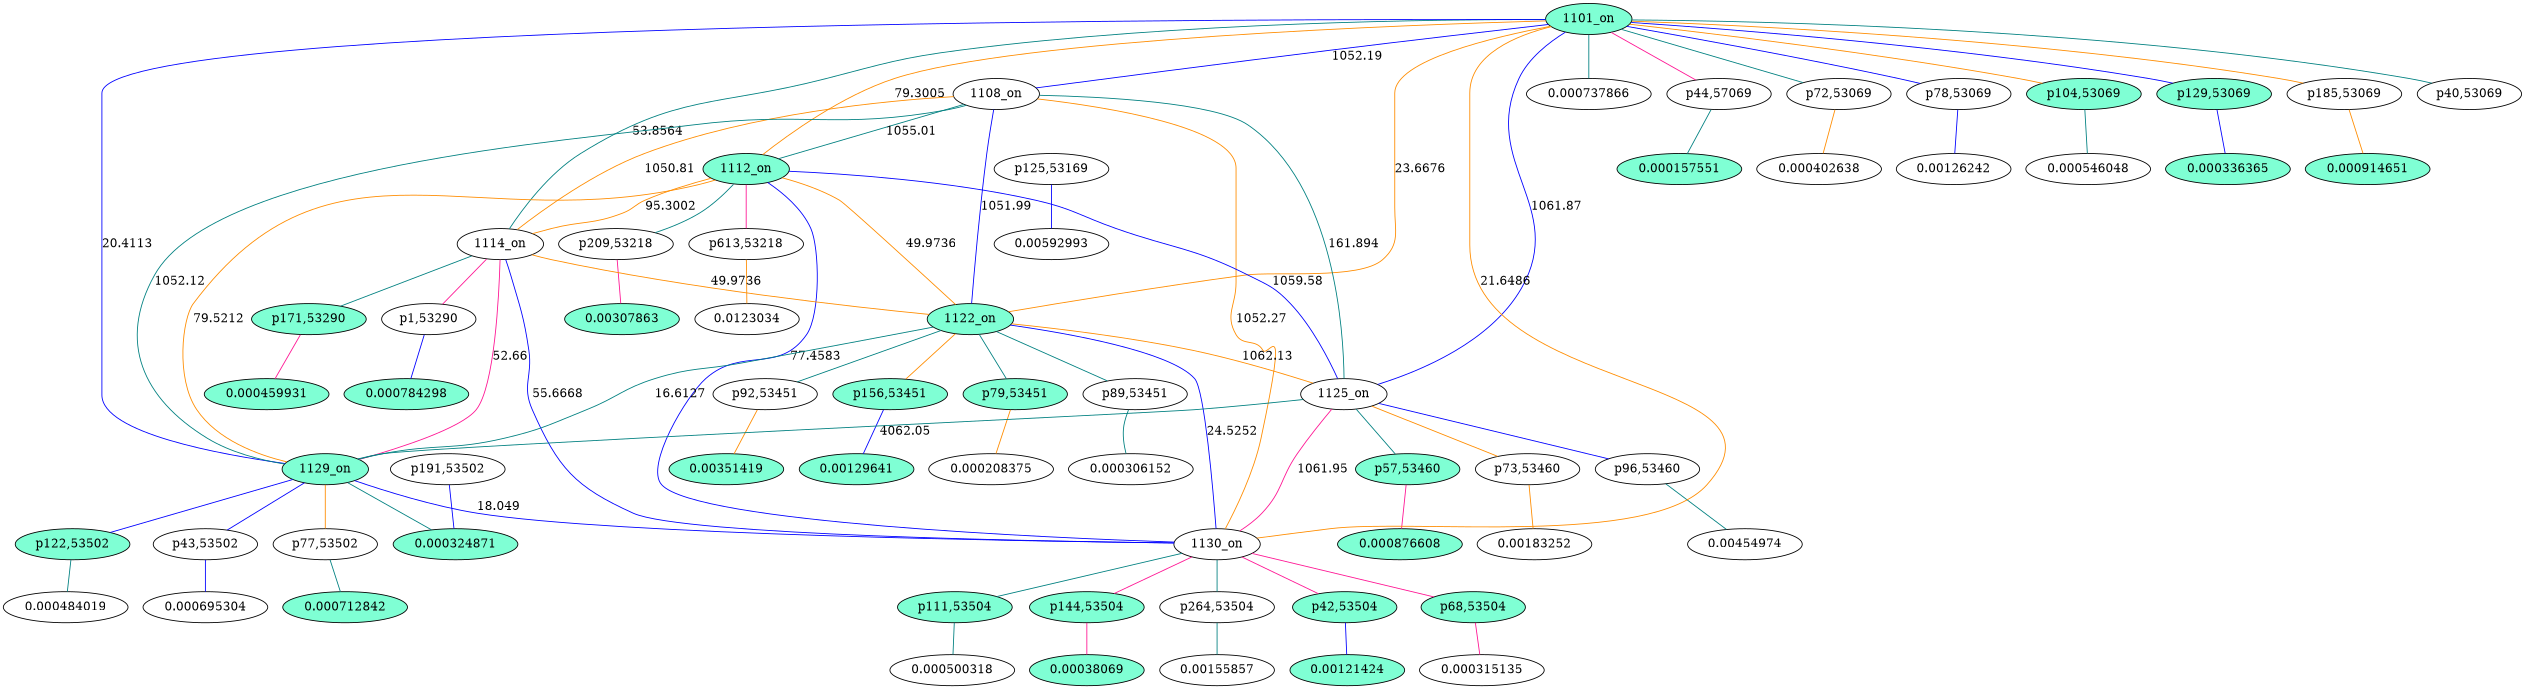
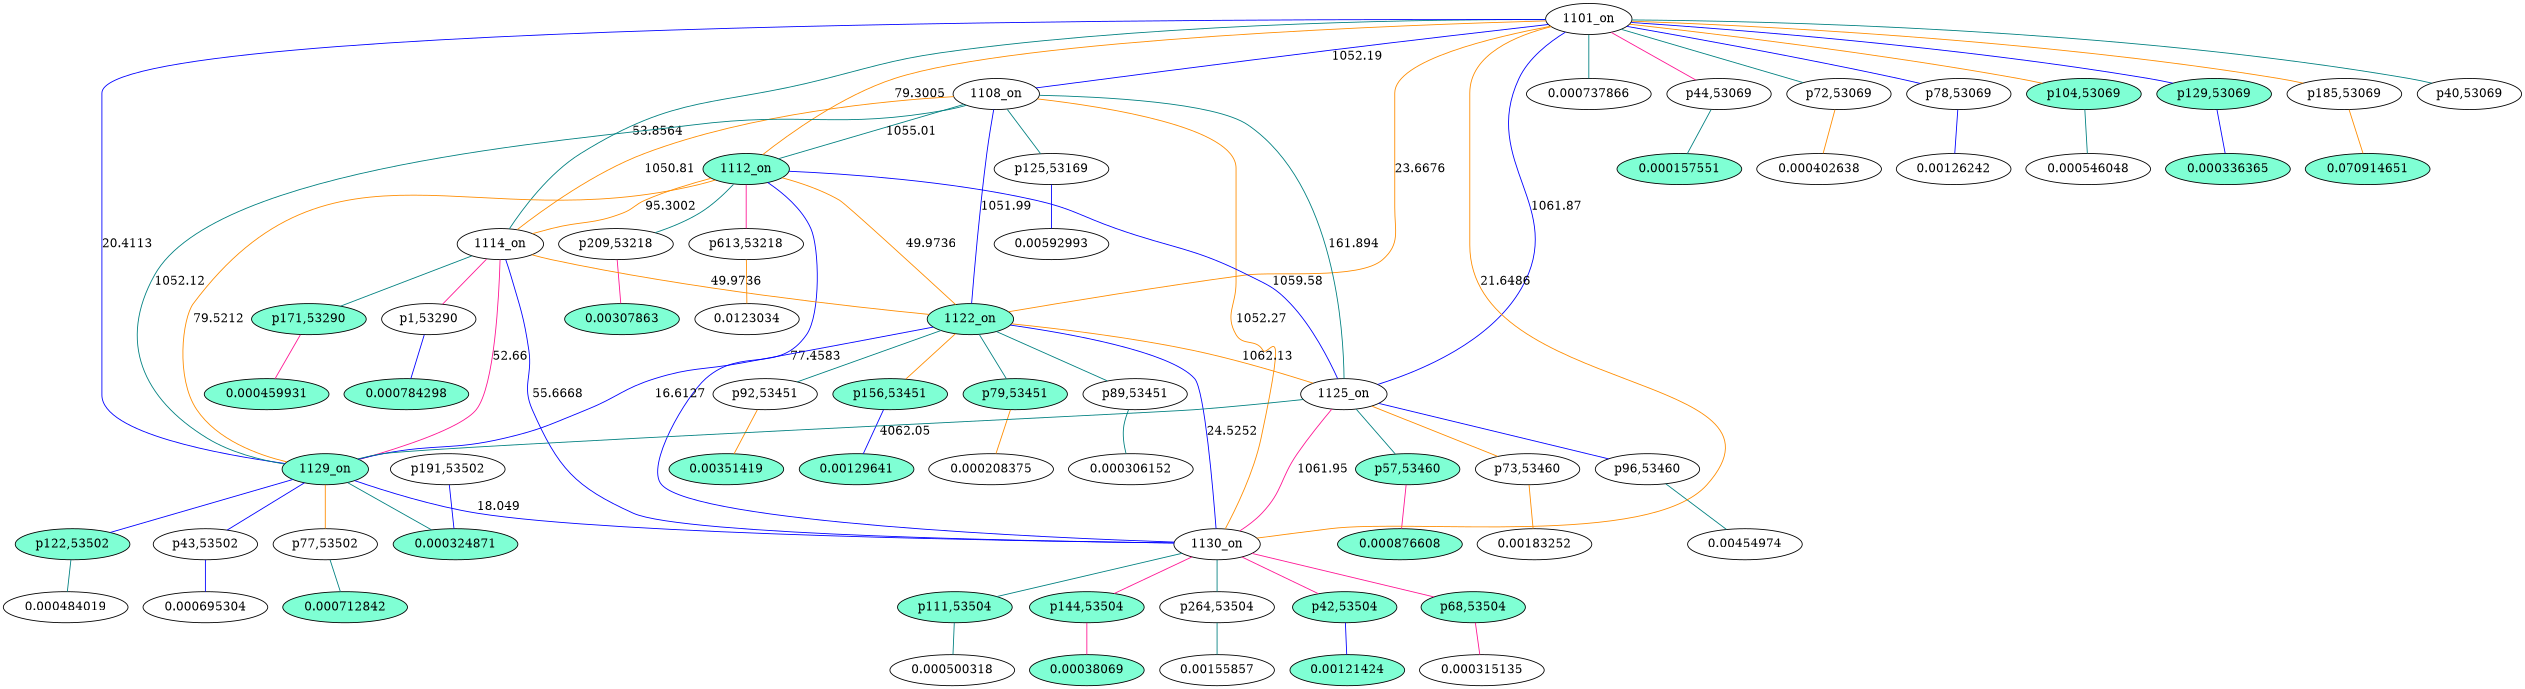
(1589, 19) -> (1589, 19)
(1719, 94) -> (1719, 94)
none -> (1024, 132)
(2368, 169) -> (2368, 169)
(642, 383) -> (642, 383)
